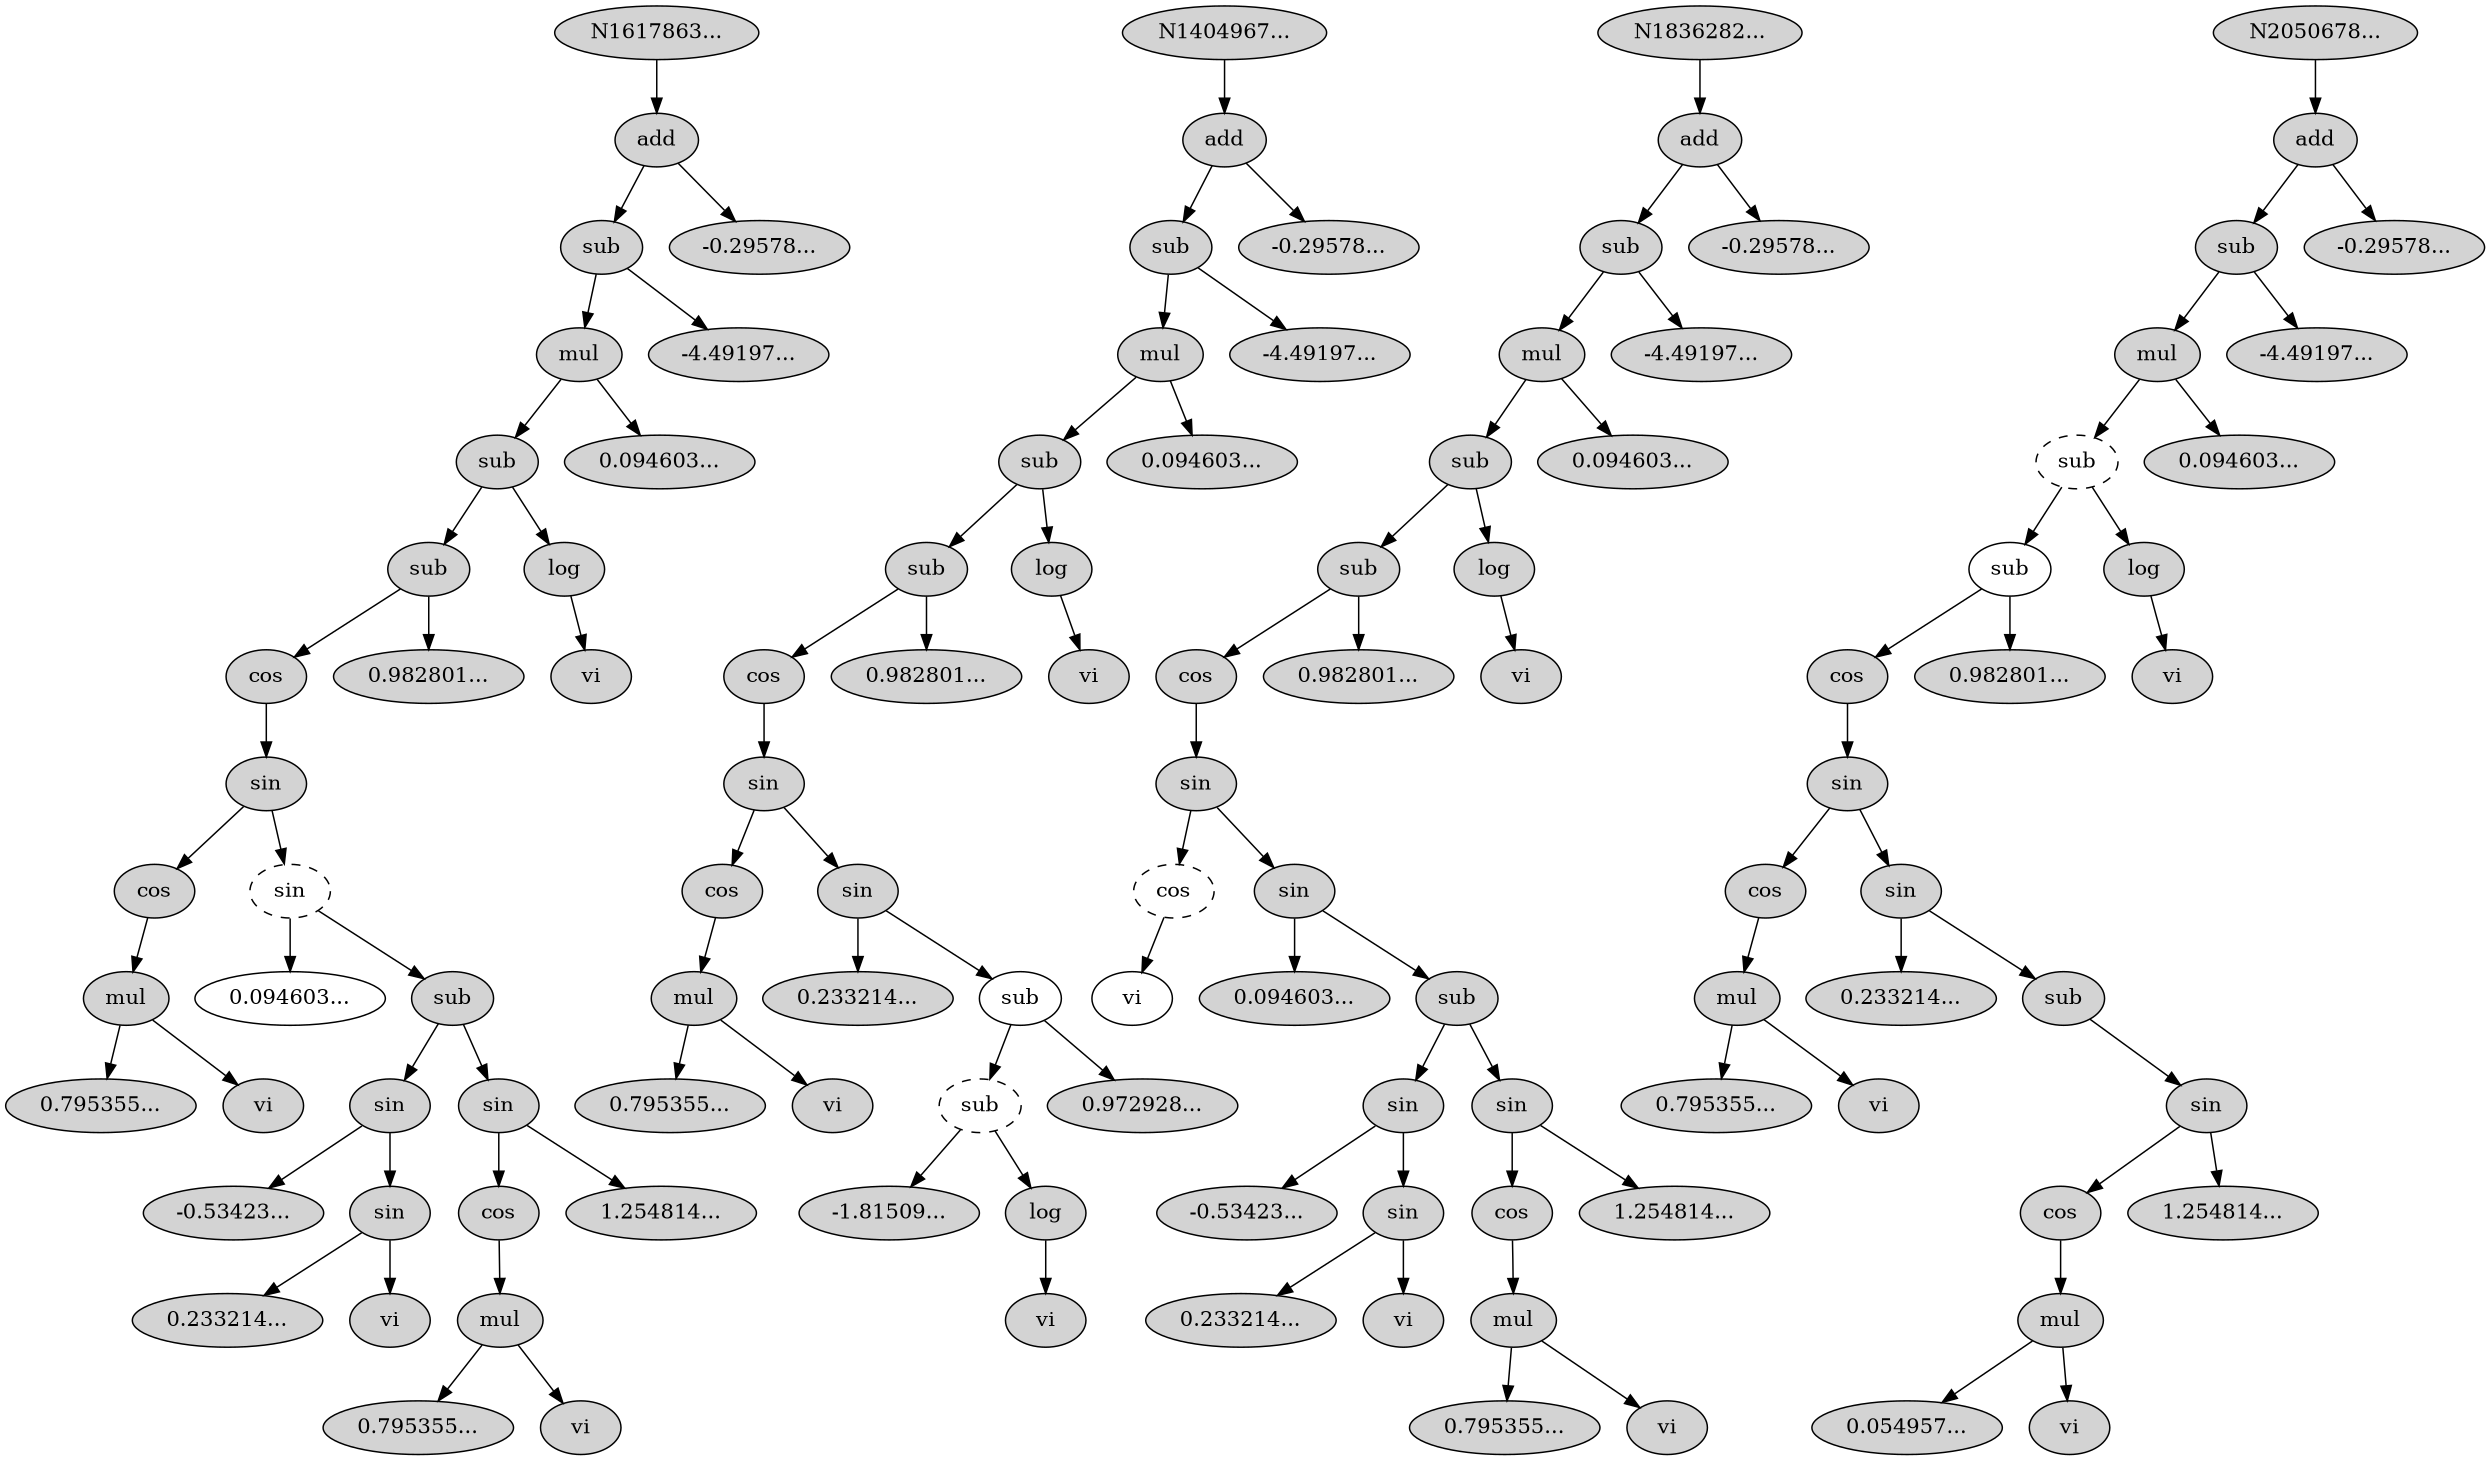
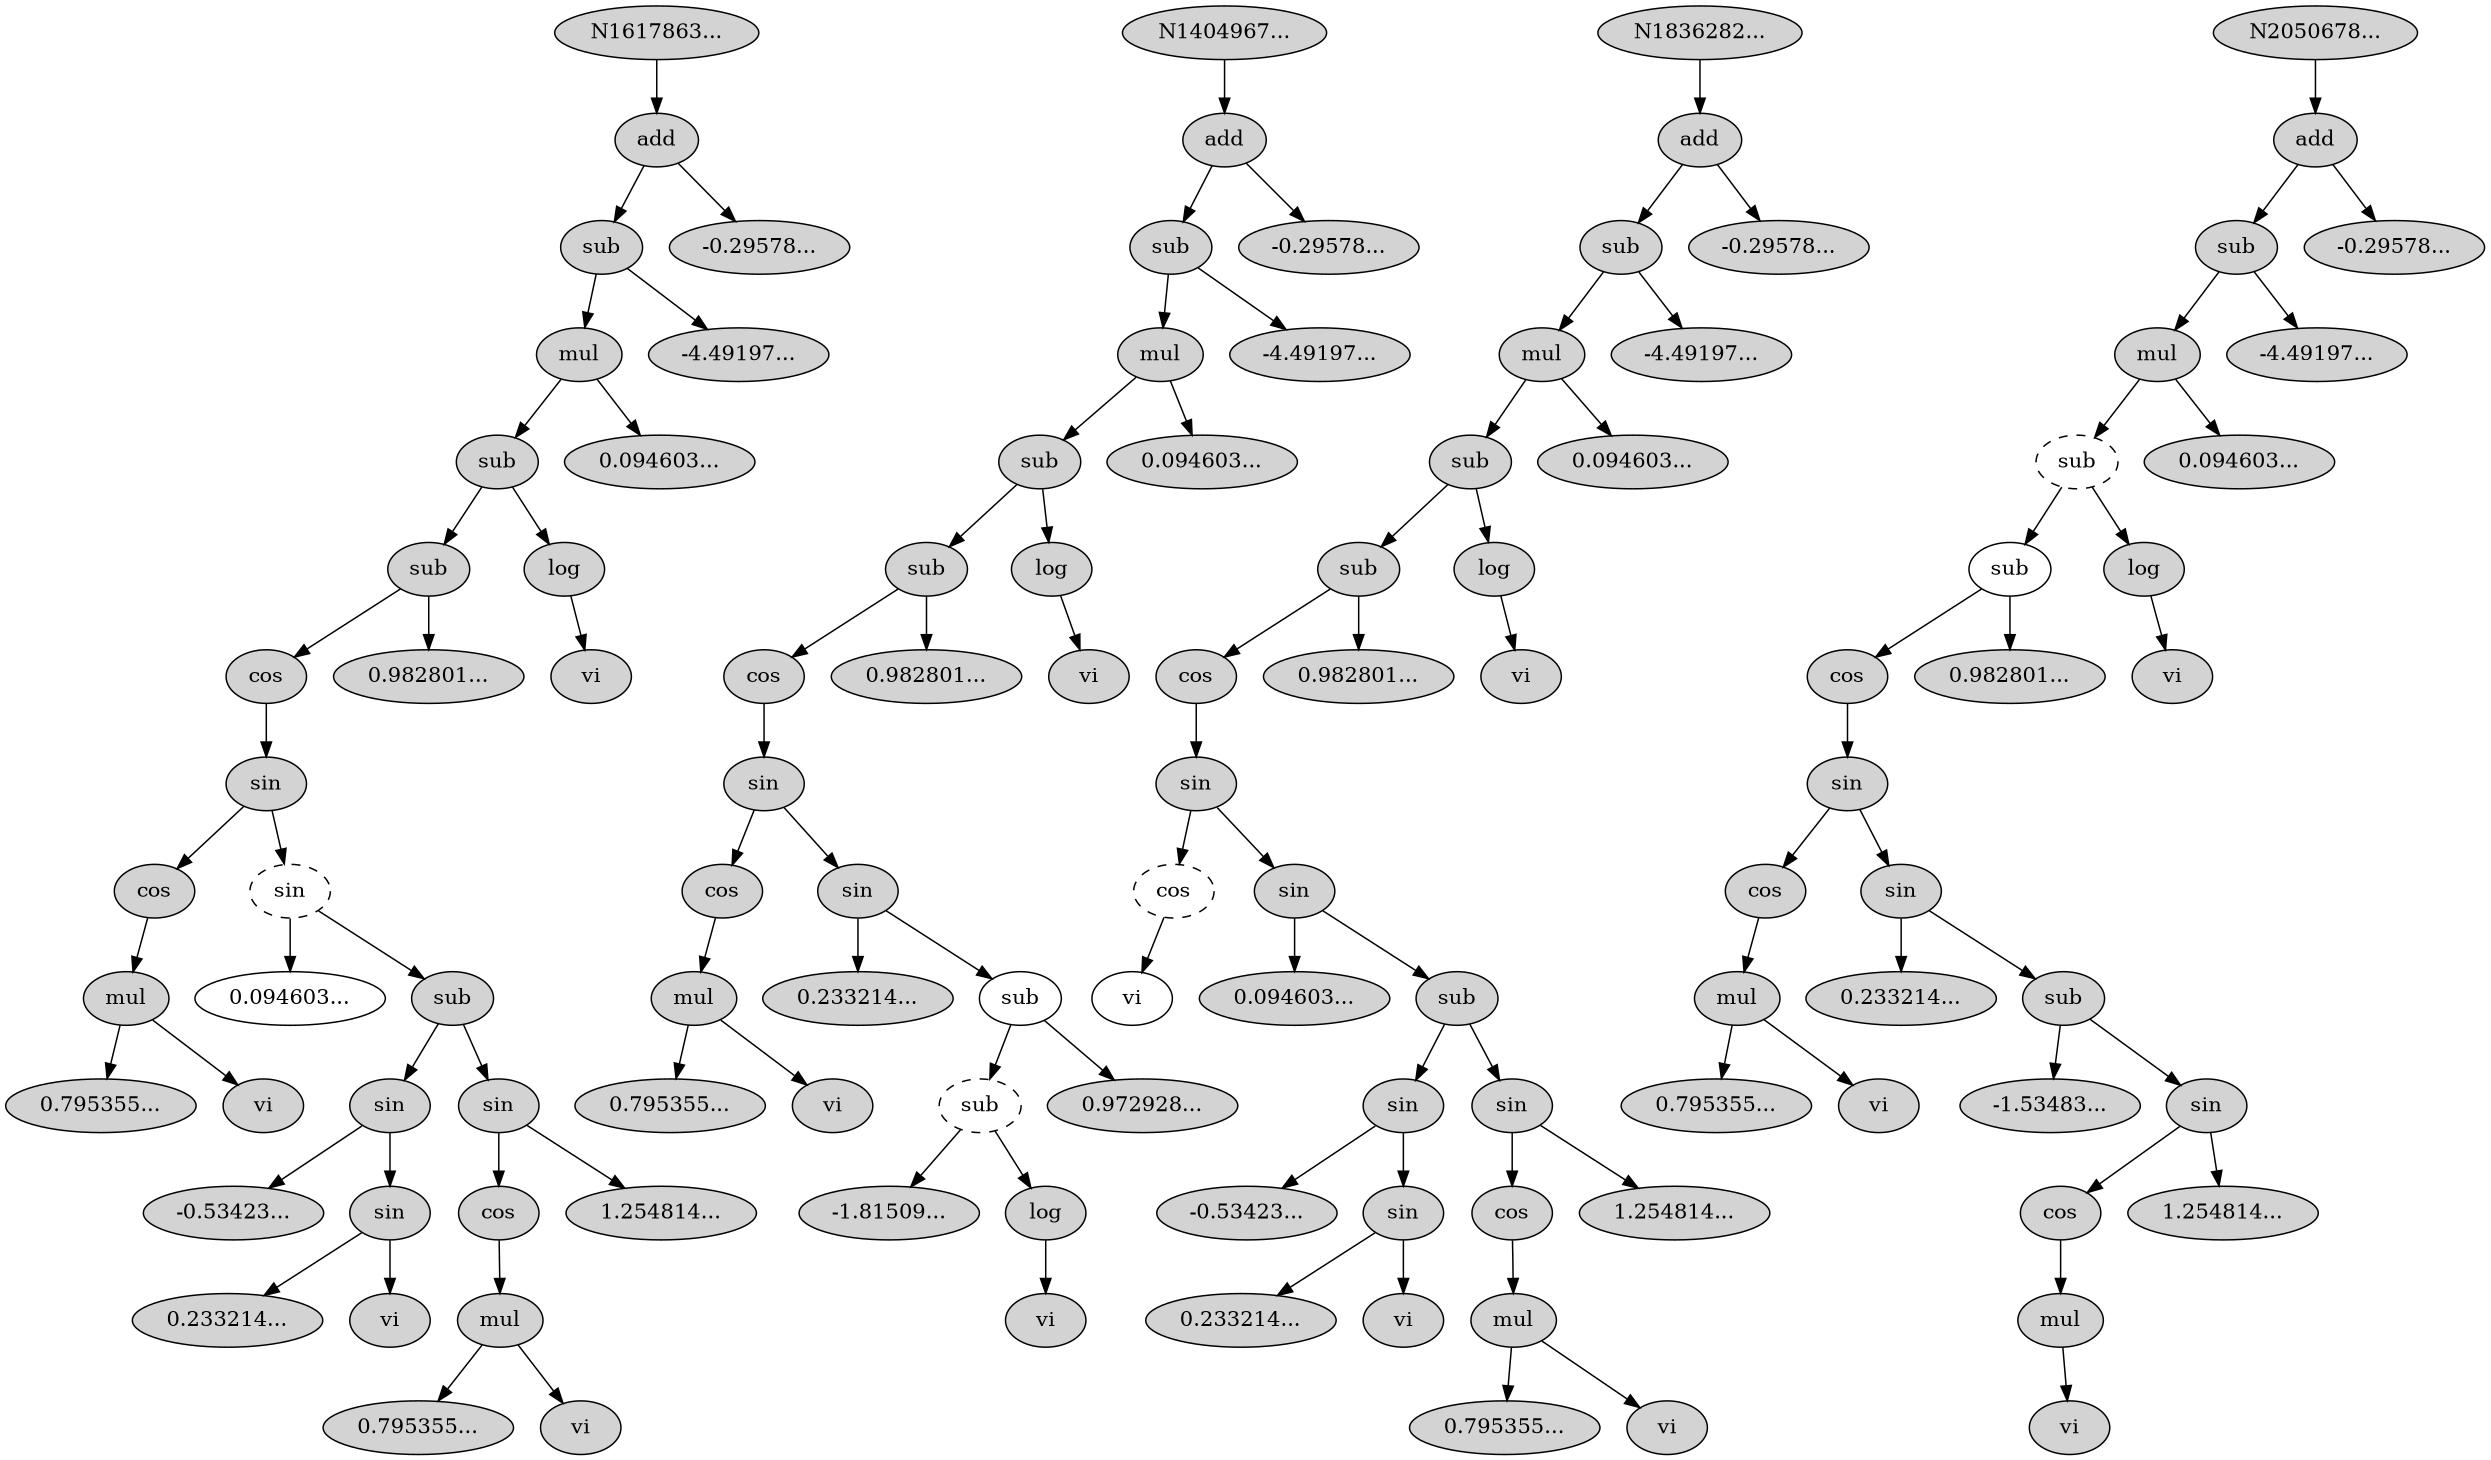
none -> (2050, 1106)
(1907, 1428) -> none
